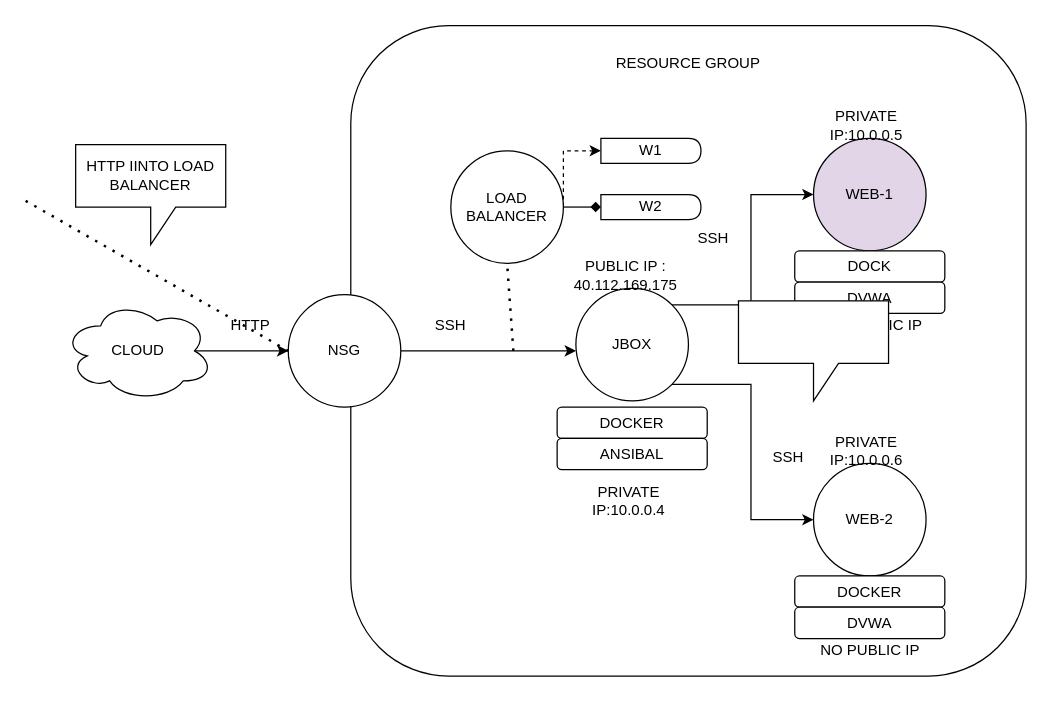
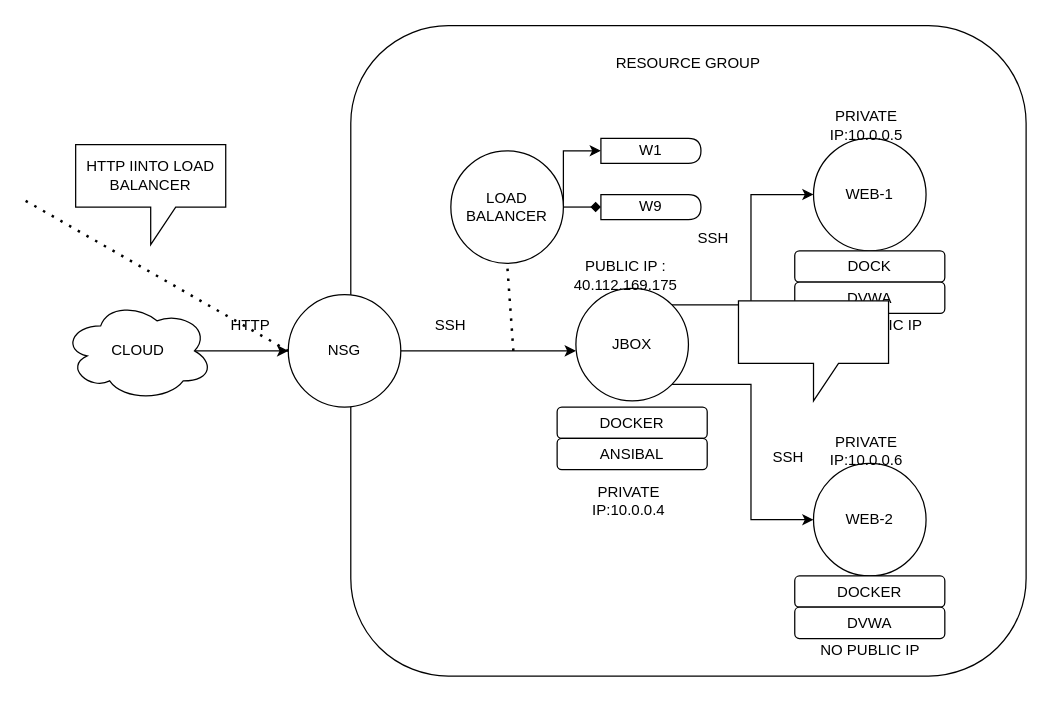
(563, 161) -> (563, 161)
(869, 194) -> (869, 194)
(651, 207) -> (651, 207)
